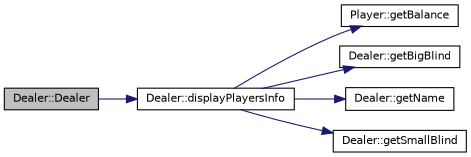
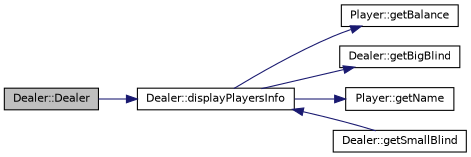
(400, 99) -> (400, 99)
(281, 121) -> (340, 121)
